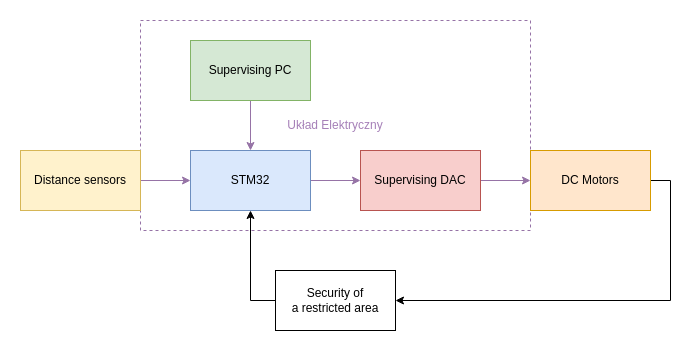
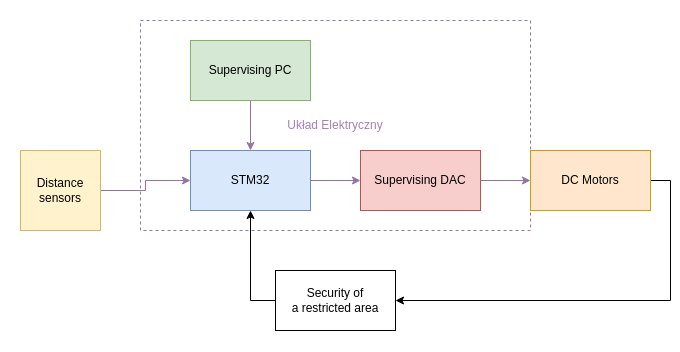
(81, 181) -> (61, 191)
